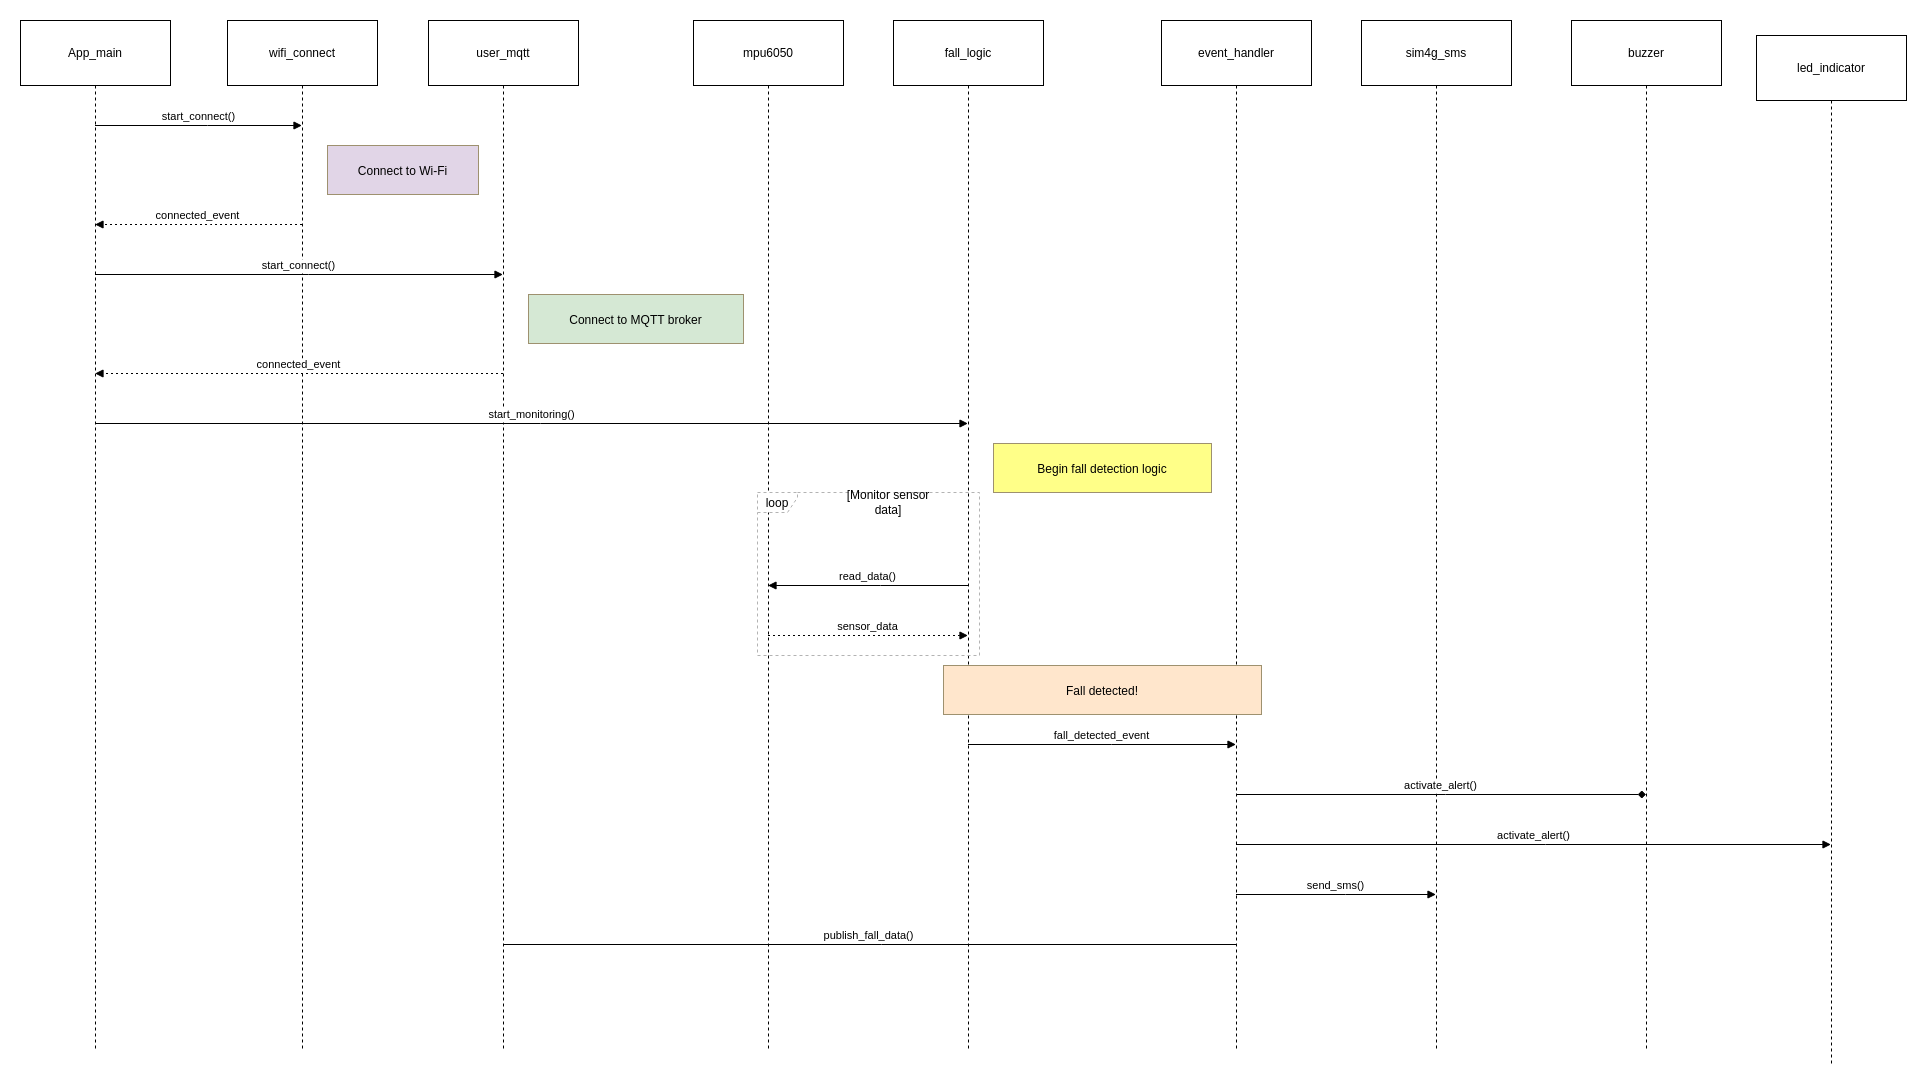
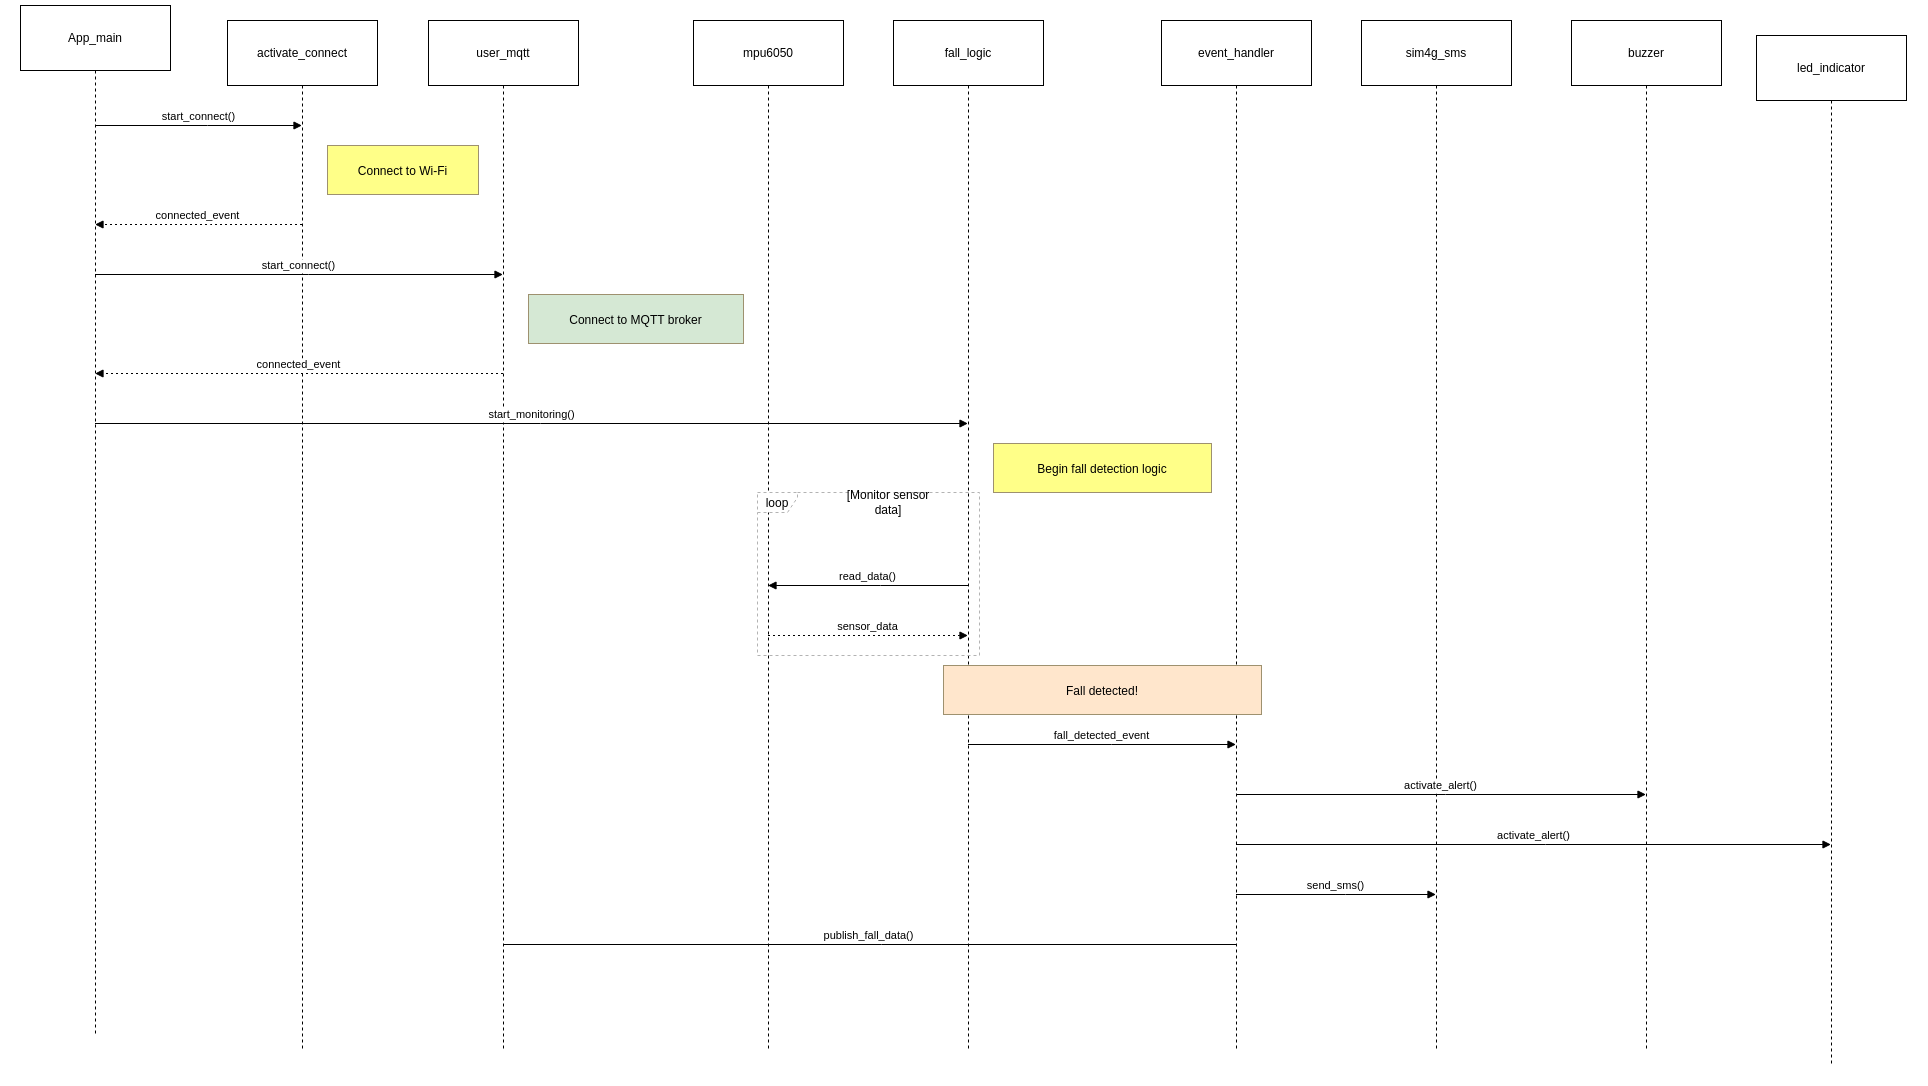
(303, 54) -> (303, 54)
(403, 170) -> (403, 170)
(96, 535) -> (96, 520)
(1636, 795) -> (1636, 795)
